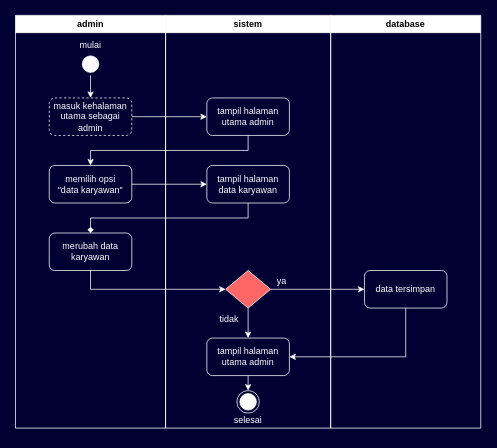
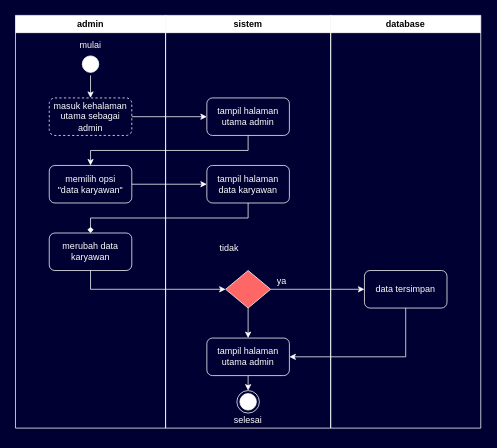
(229, 319) -> (229, 248)
